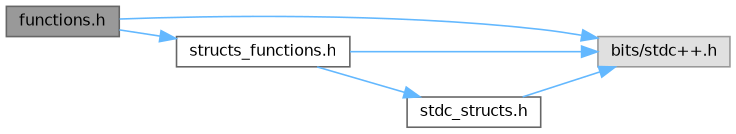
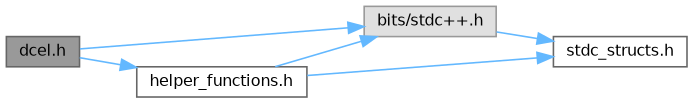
(63, 21) -> (43, 52)
(263, 52) -> (222, 82)
(561, 84) -> (517, 35)
